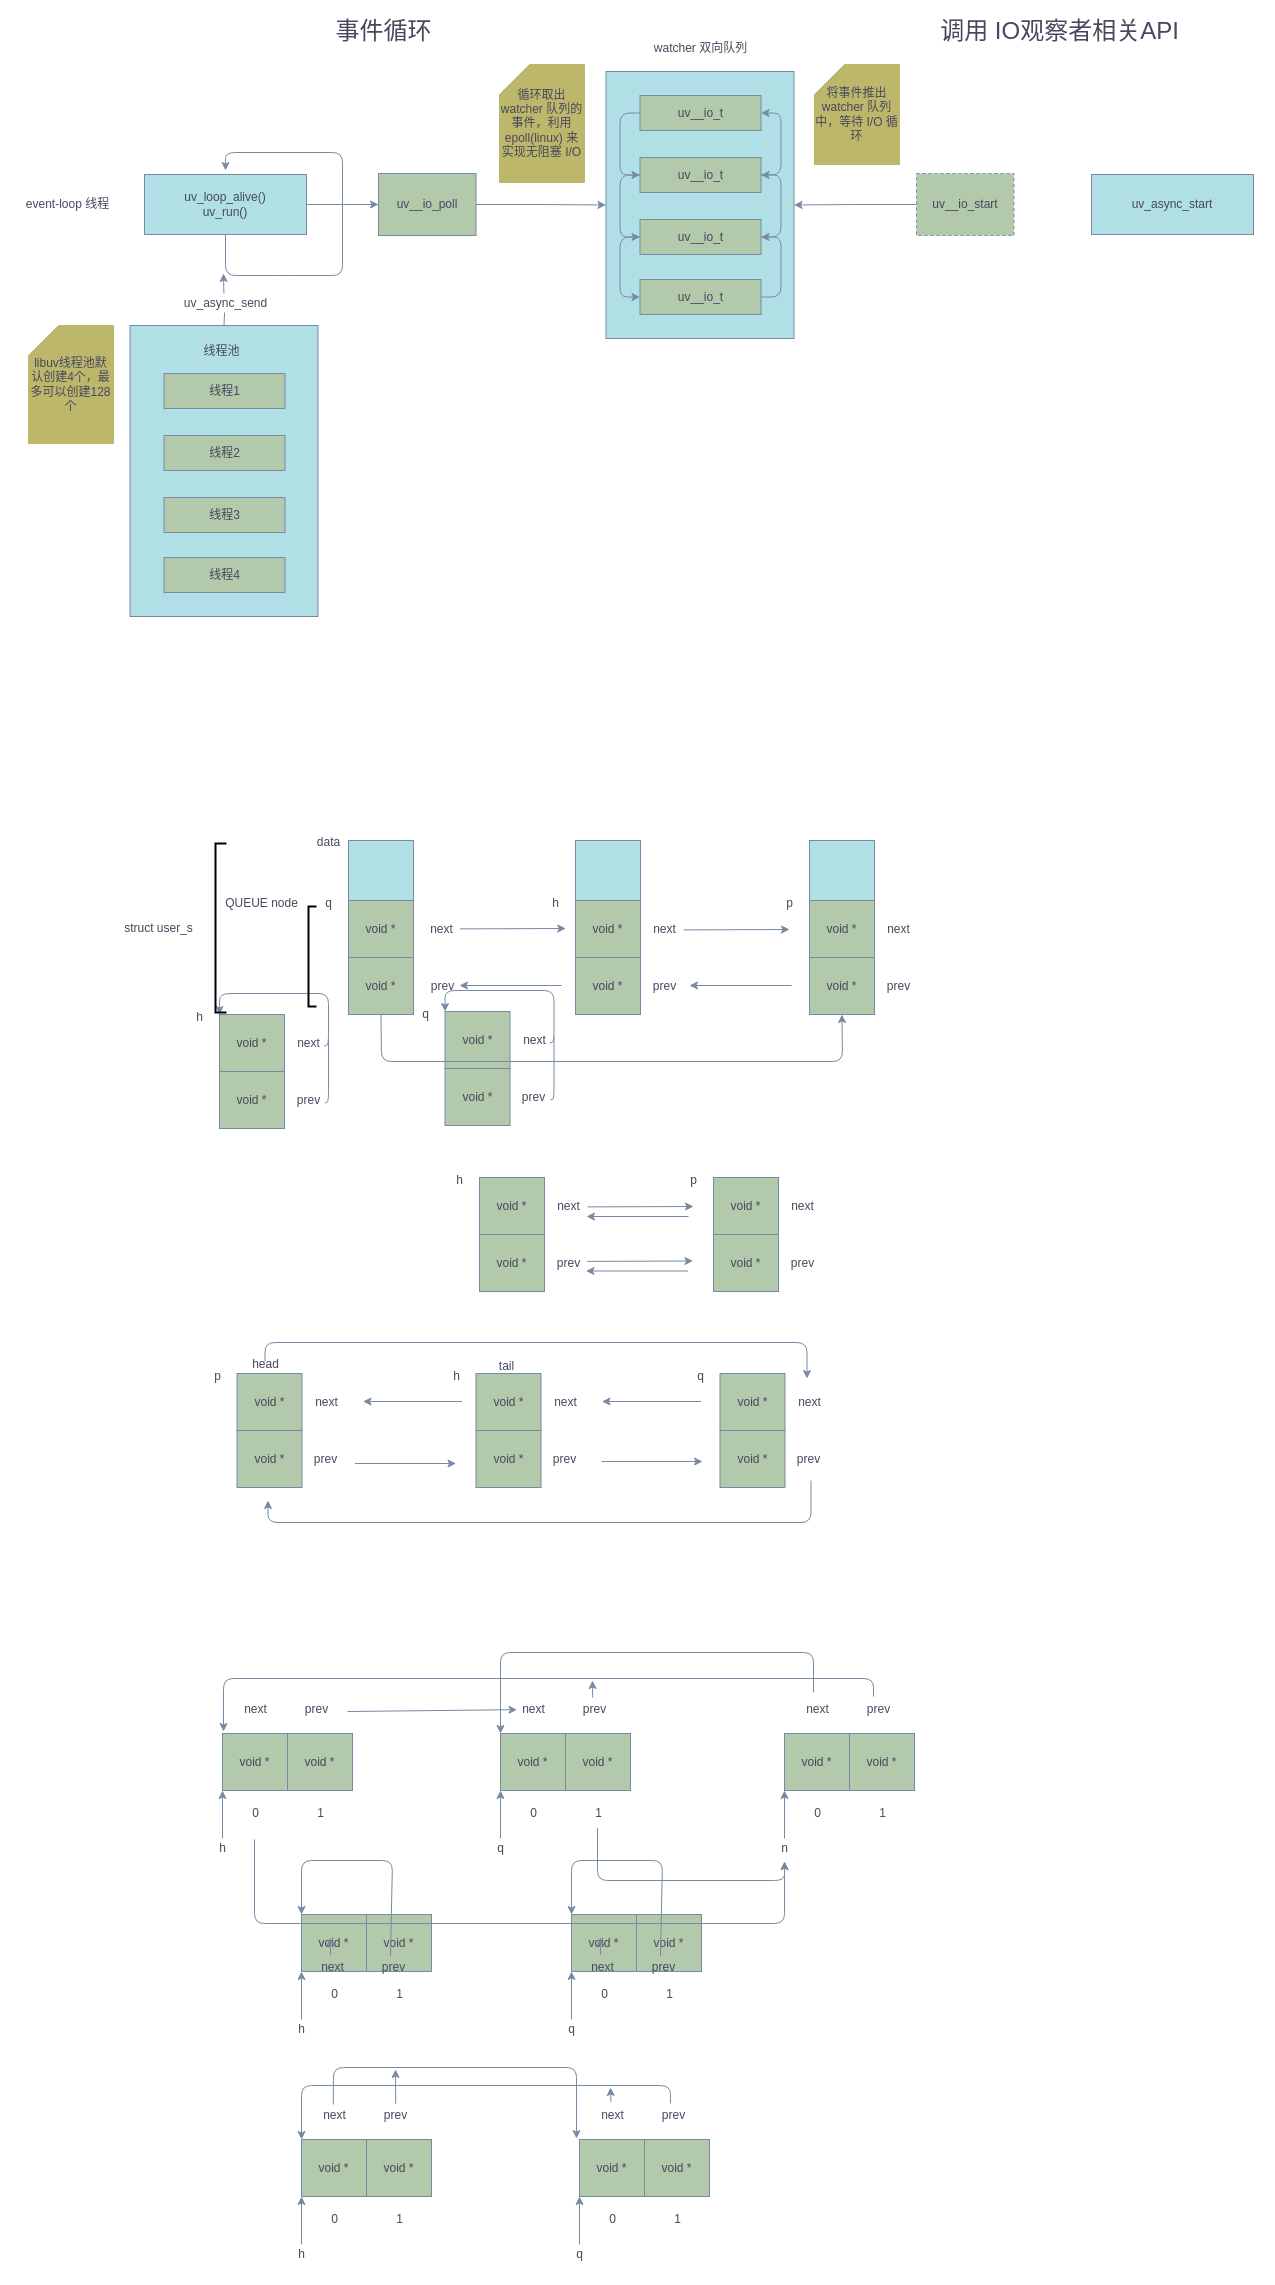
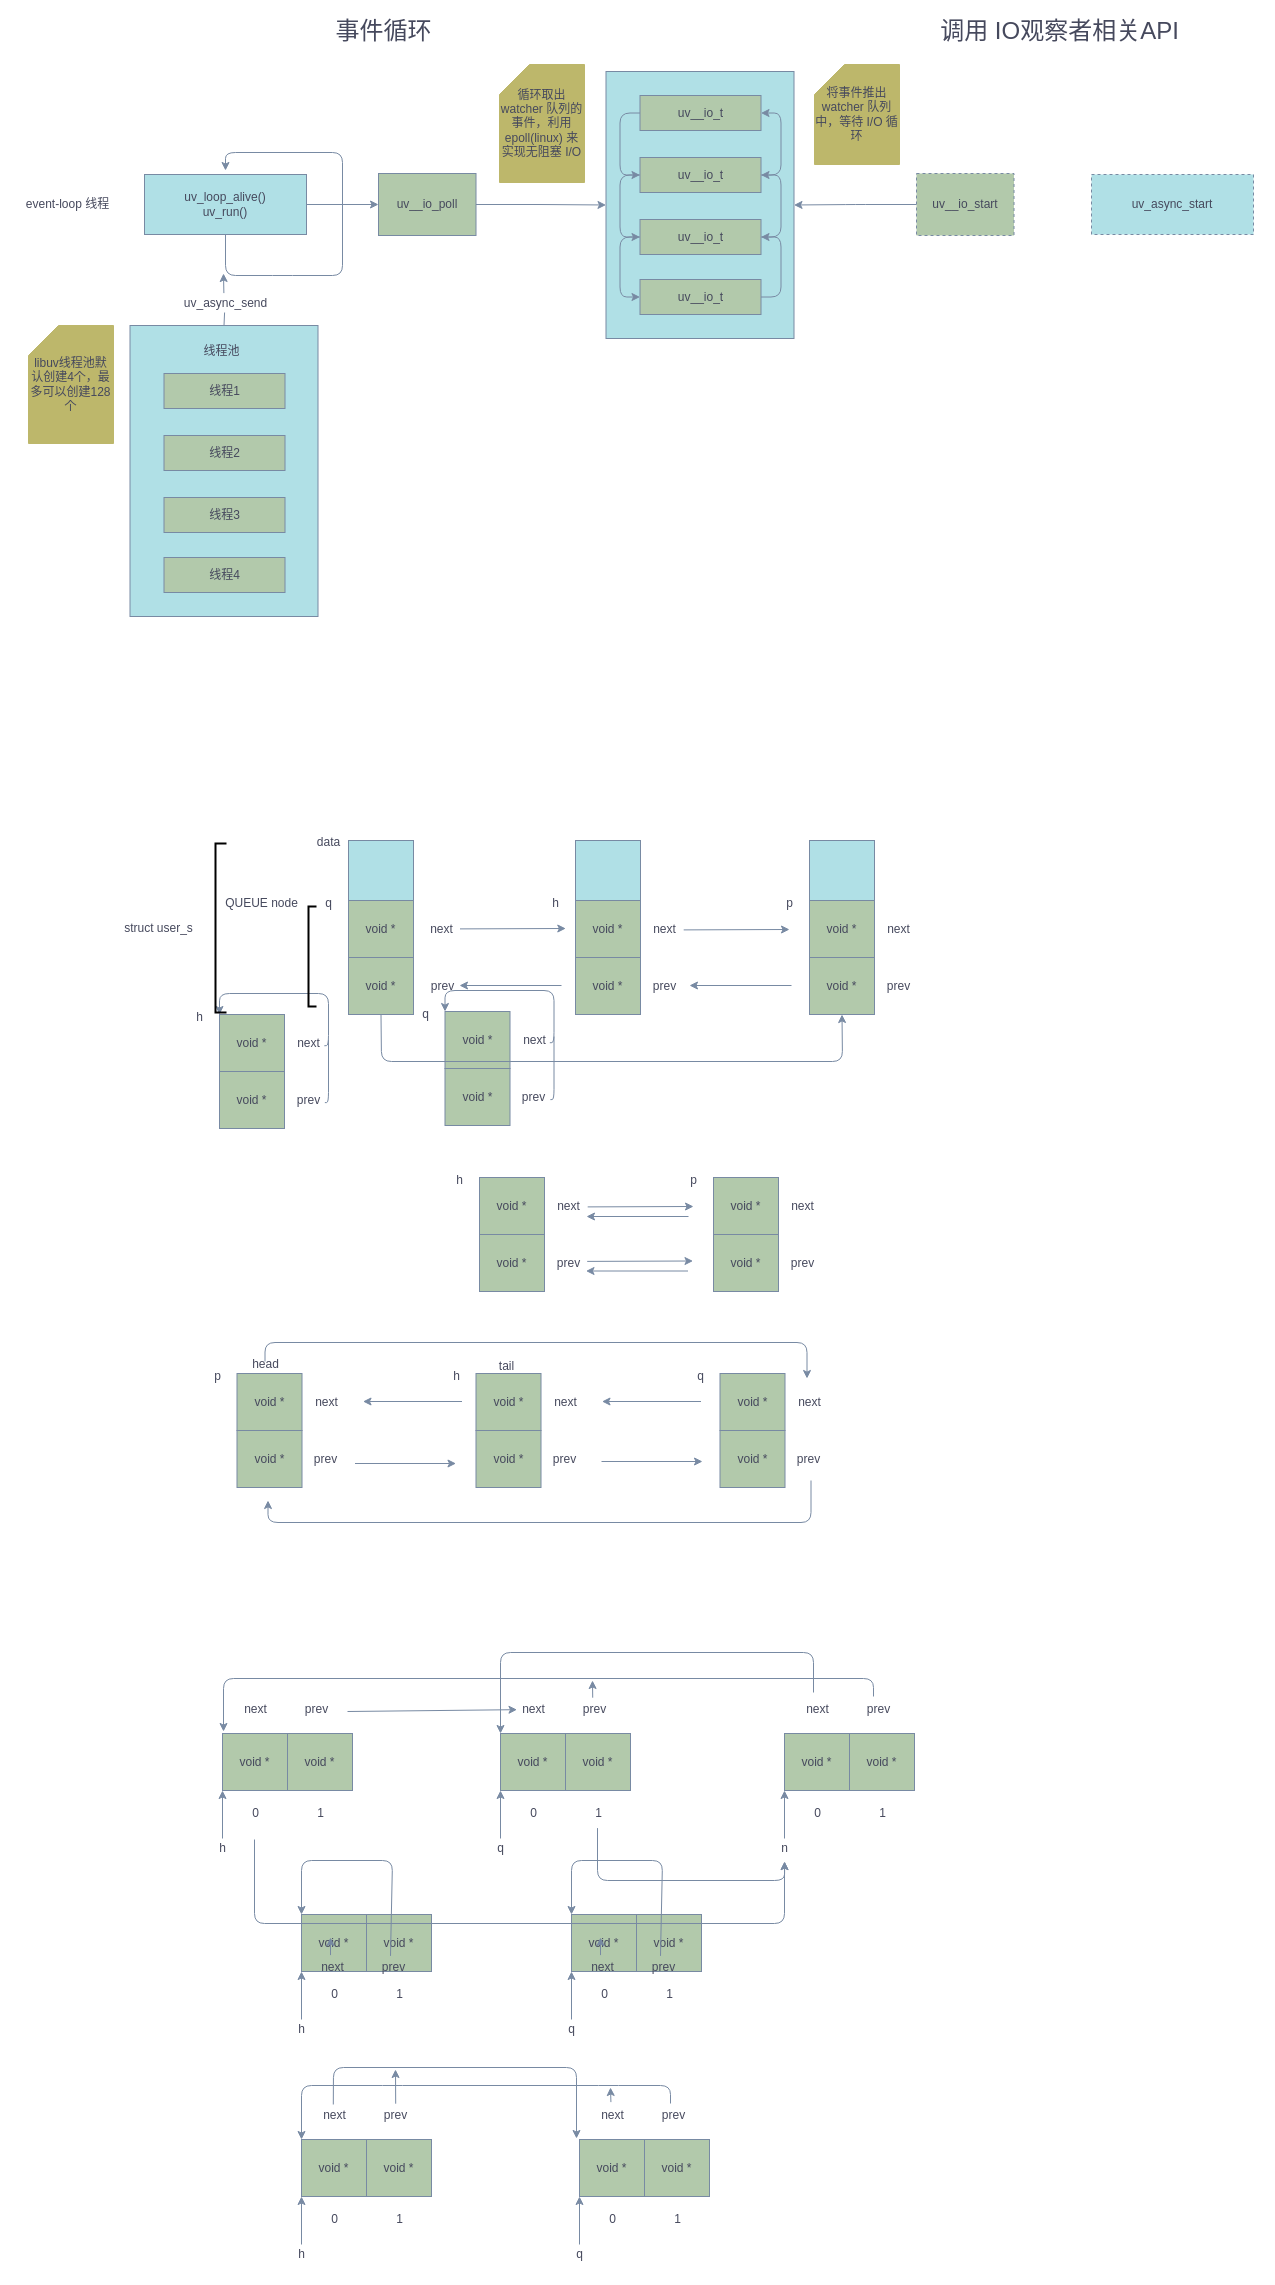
(701, 49) -> none
(1173, 205) -> (1173, 205)
